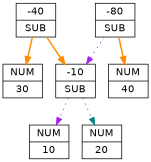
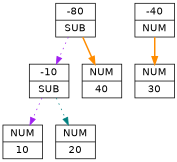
(36, 28) -> (155, 28)
(54, 48) -> none
